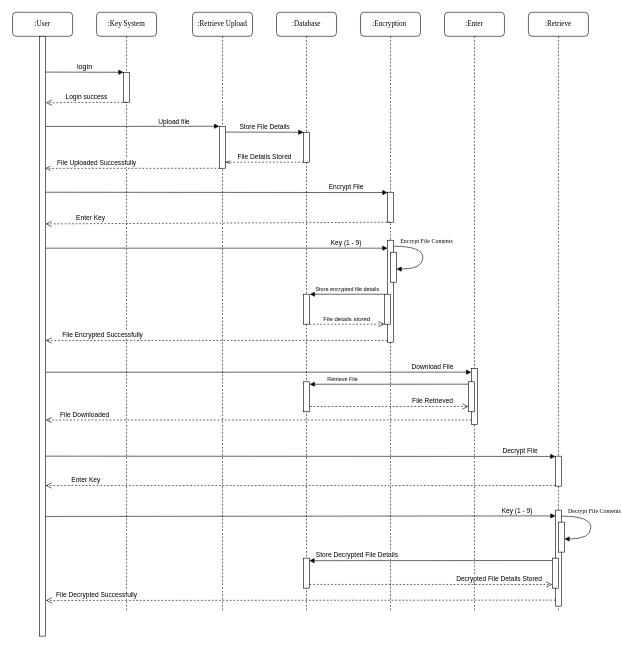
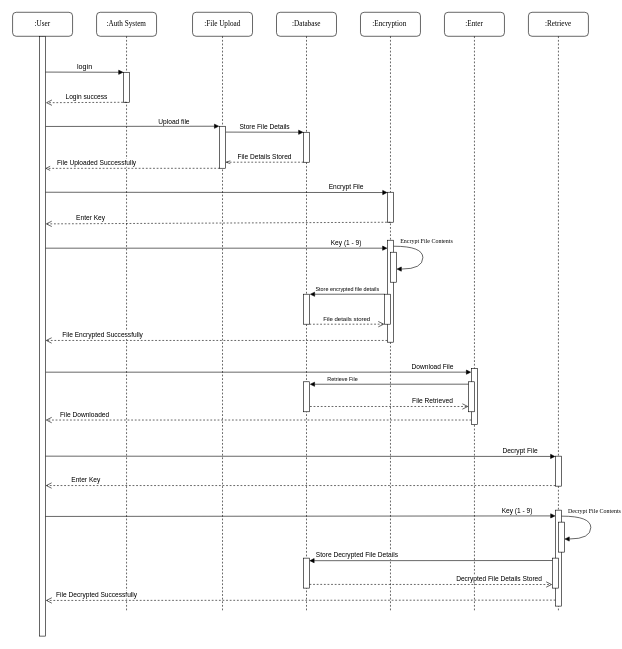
(126, 24) -> (126, 24)
(222, 24) -> (222, 24)
